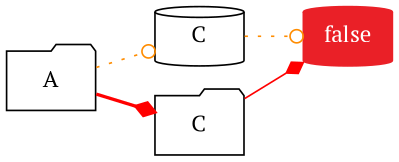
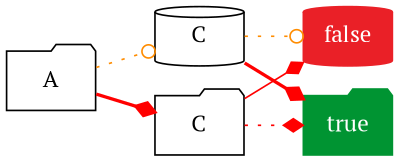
none -> (348, 125)
